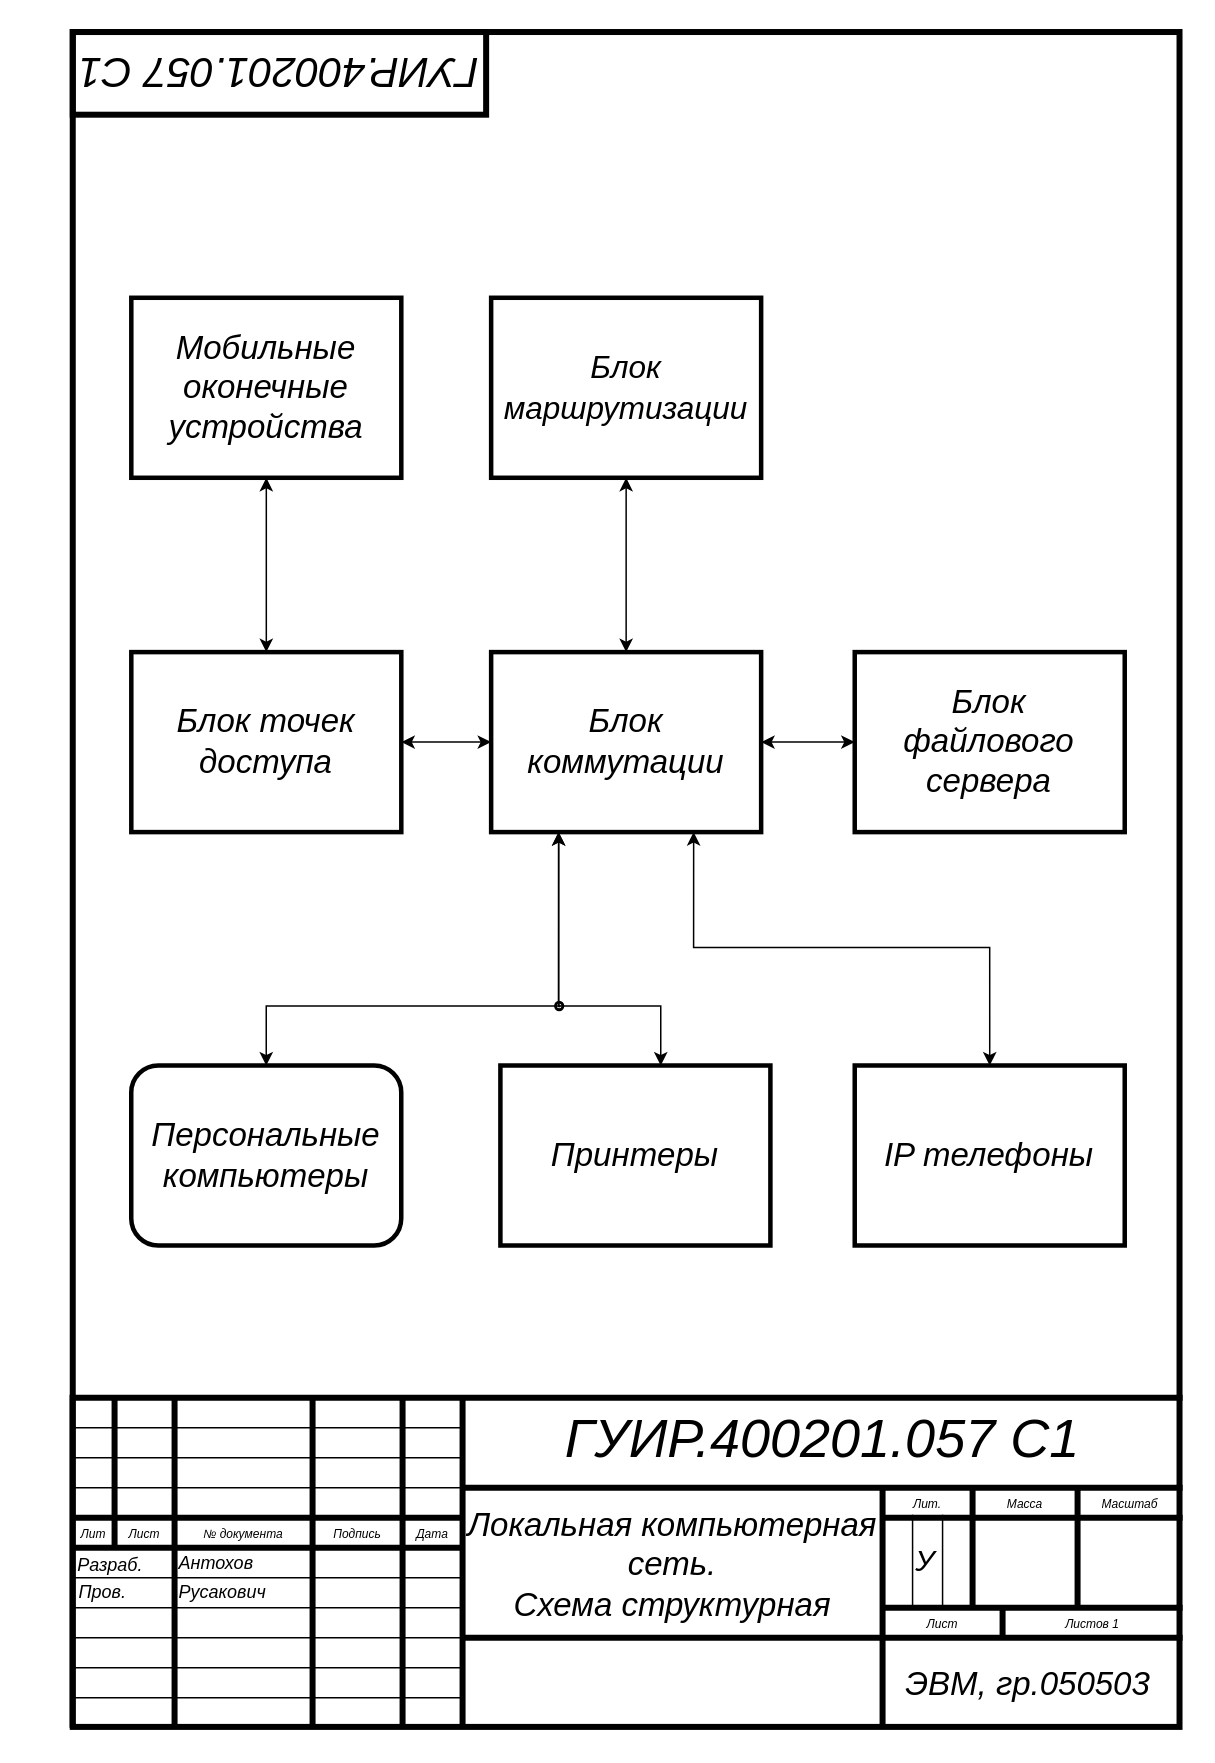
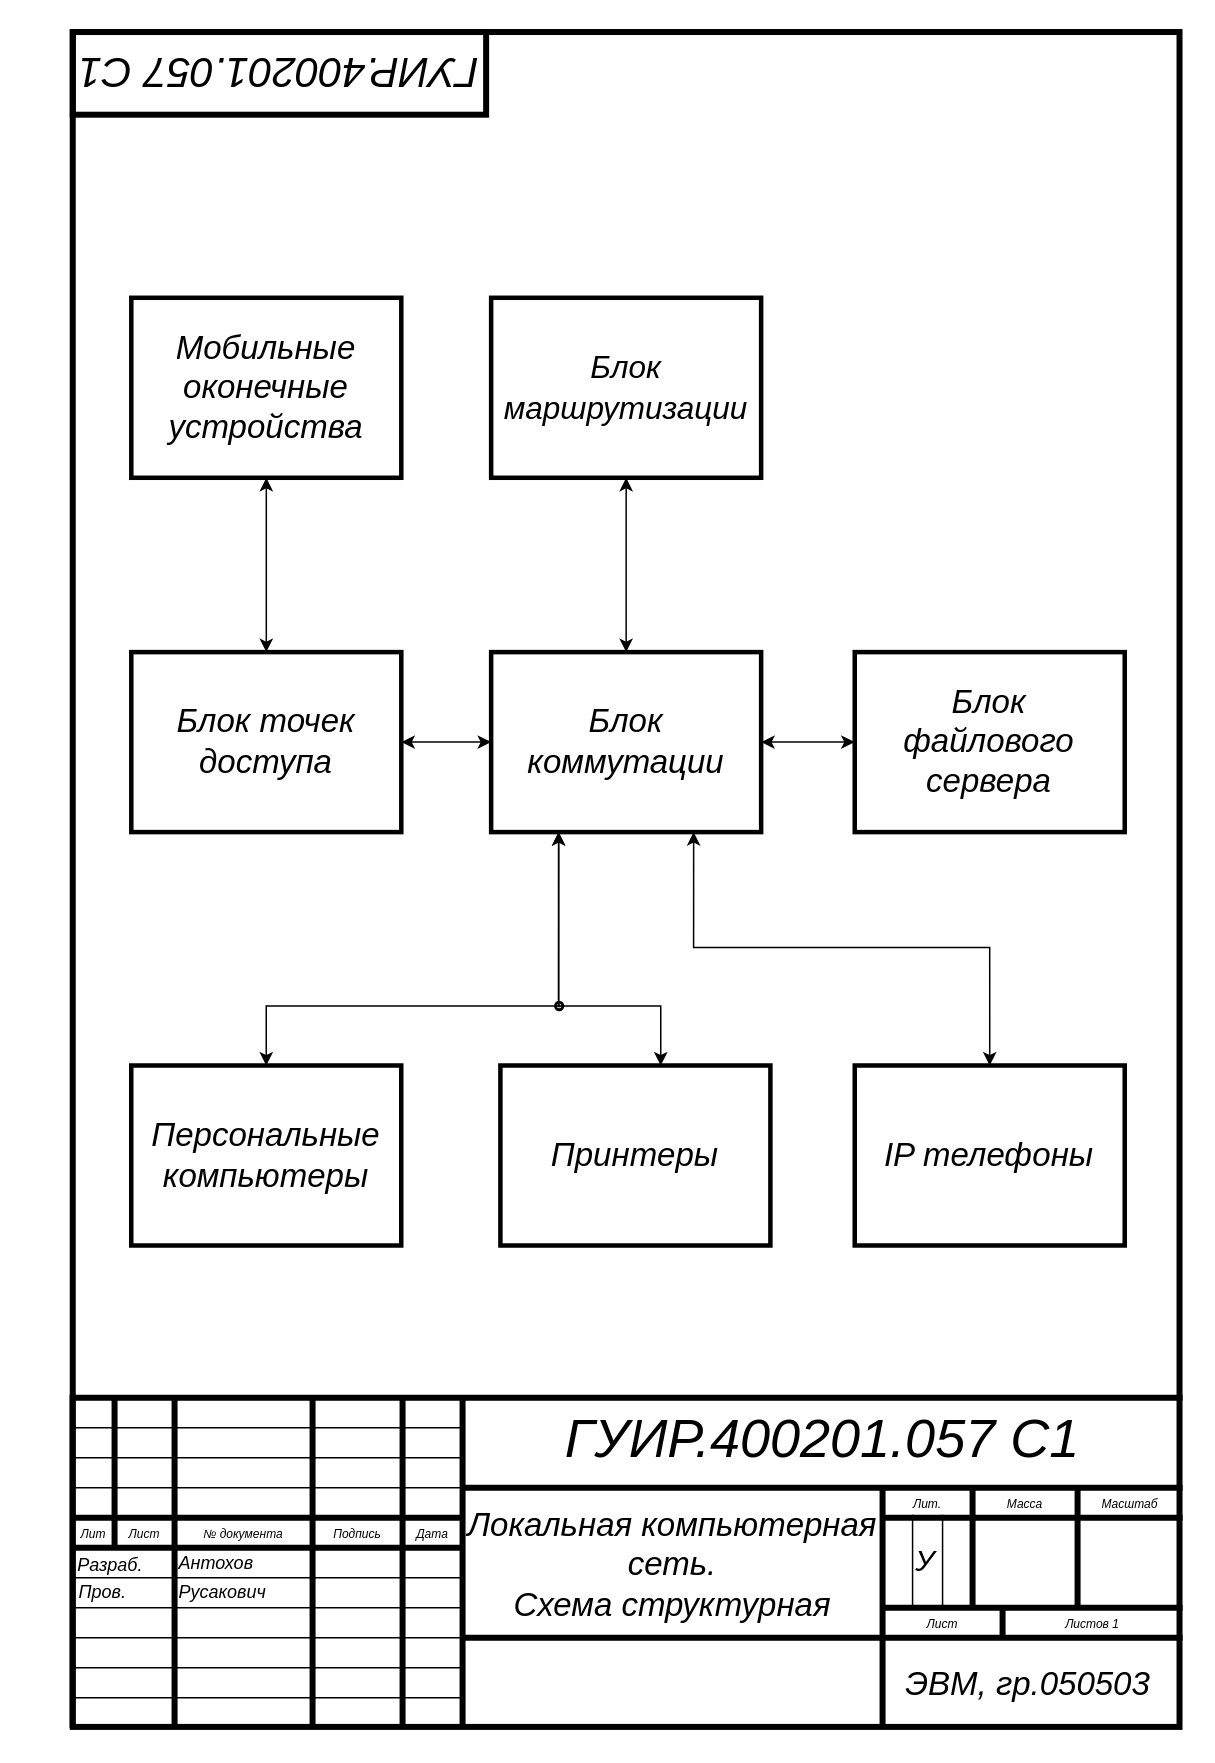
(266, 1155) -> (266, 1155)
